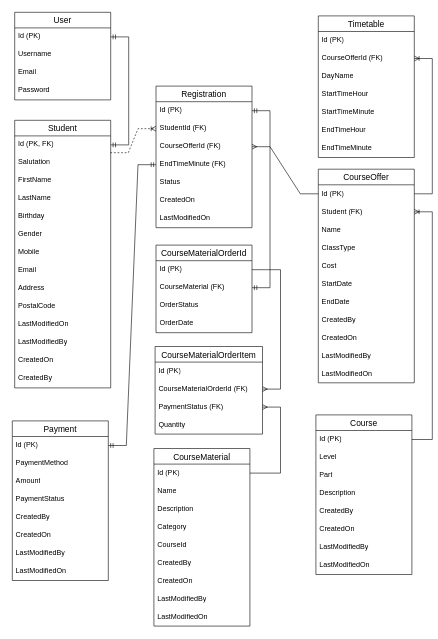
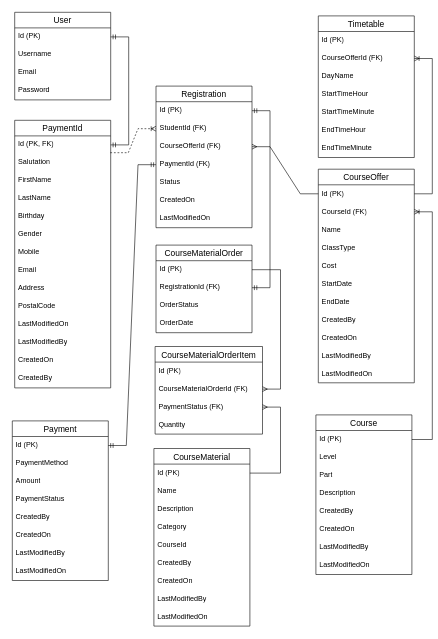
(62, 129) -> (62, 129)
(193, 164) -> (187, 164)
(345, 212) -> (347, 212)
(204, 253) -> (204, 253)
(195, 287) -> (195, 287)
